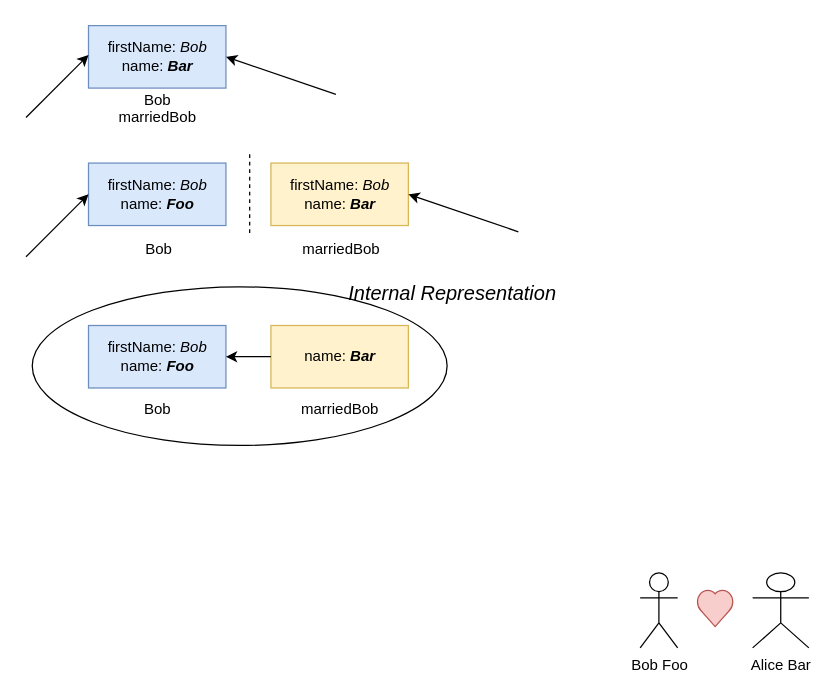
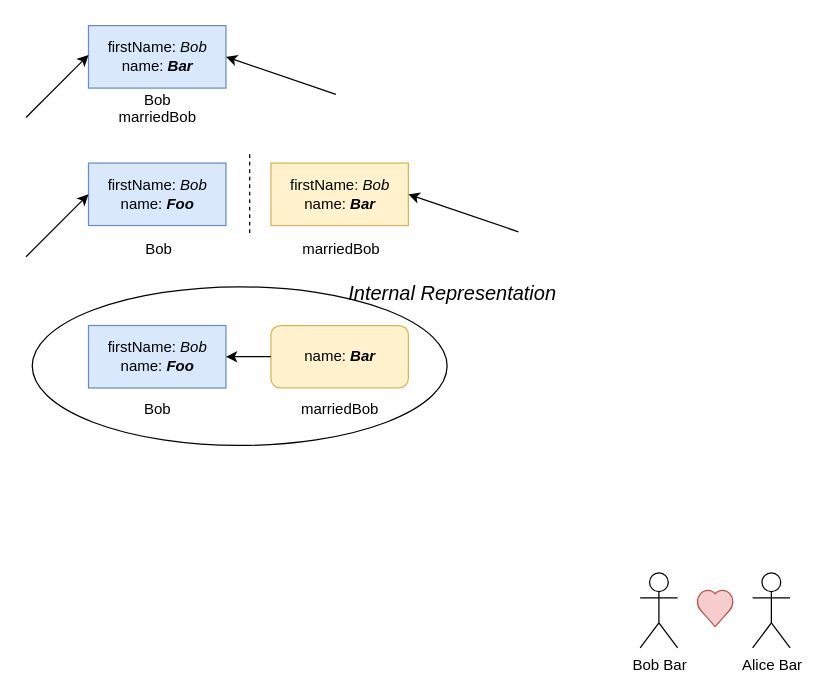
(339, 357) -> (339, 357)
(781, 611) -> (771, 611)
(660, 666) -> (660, 666)
